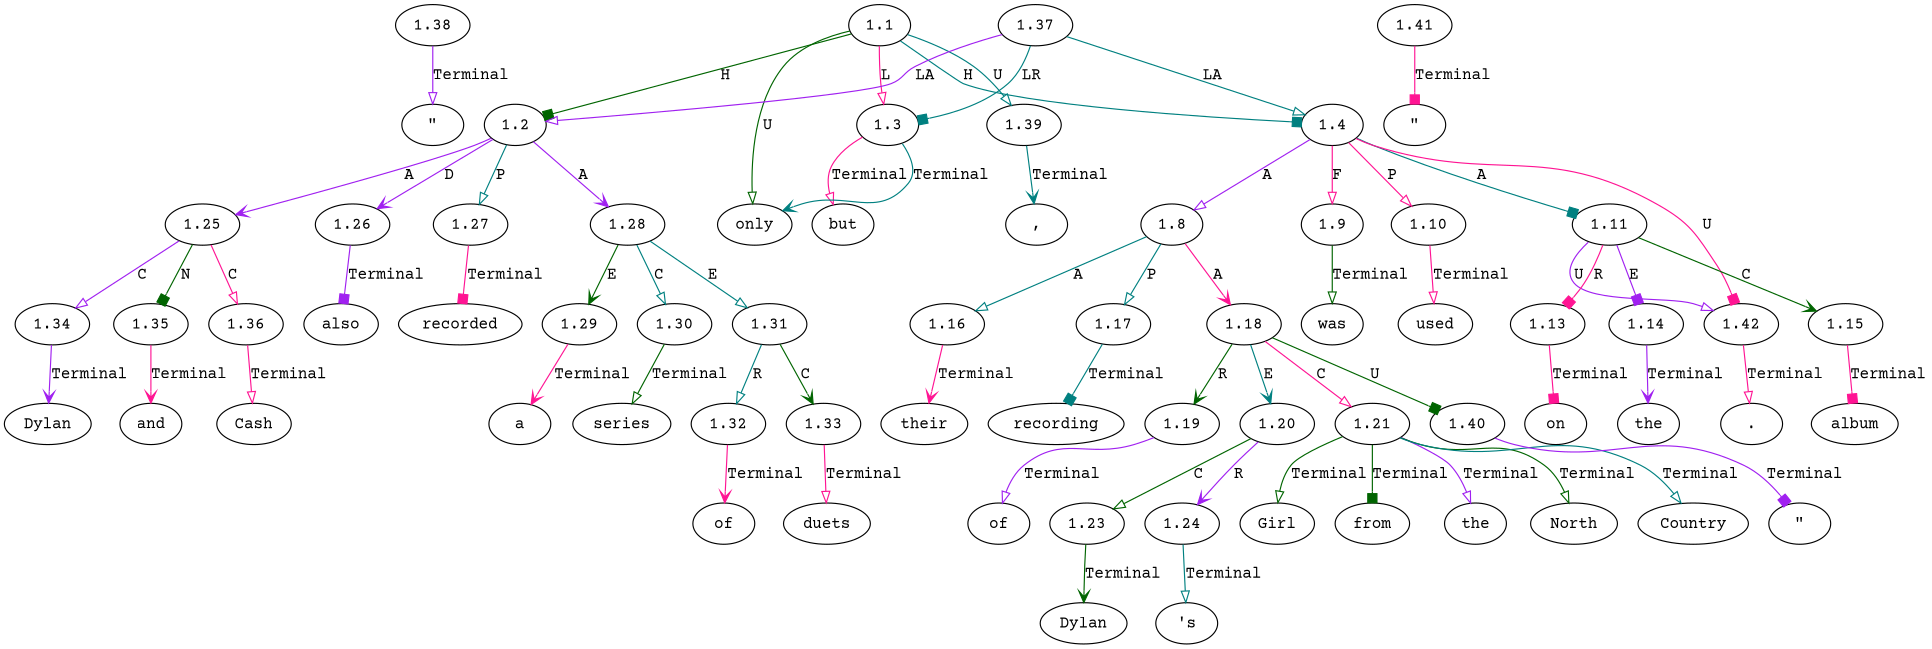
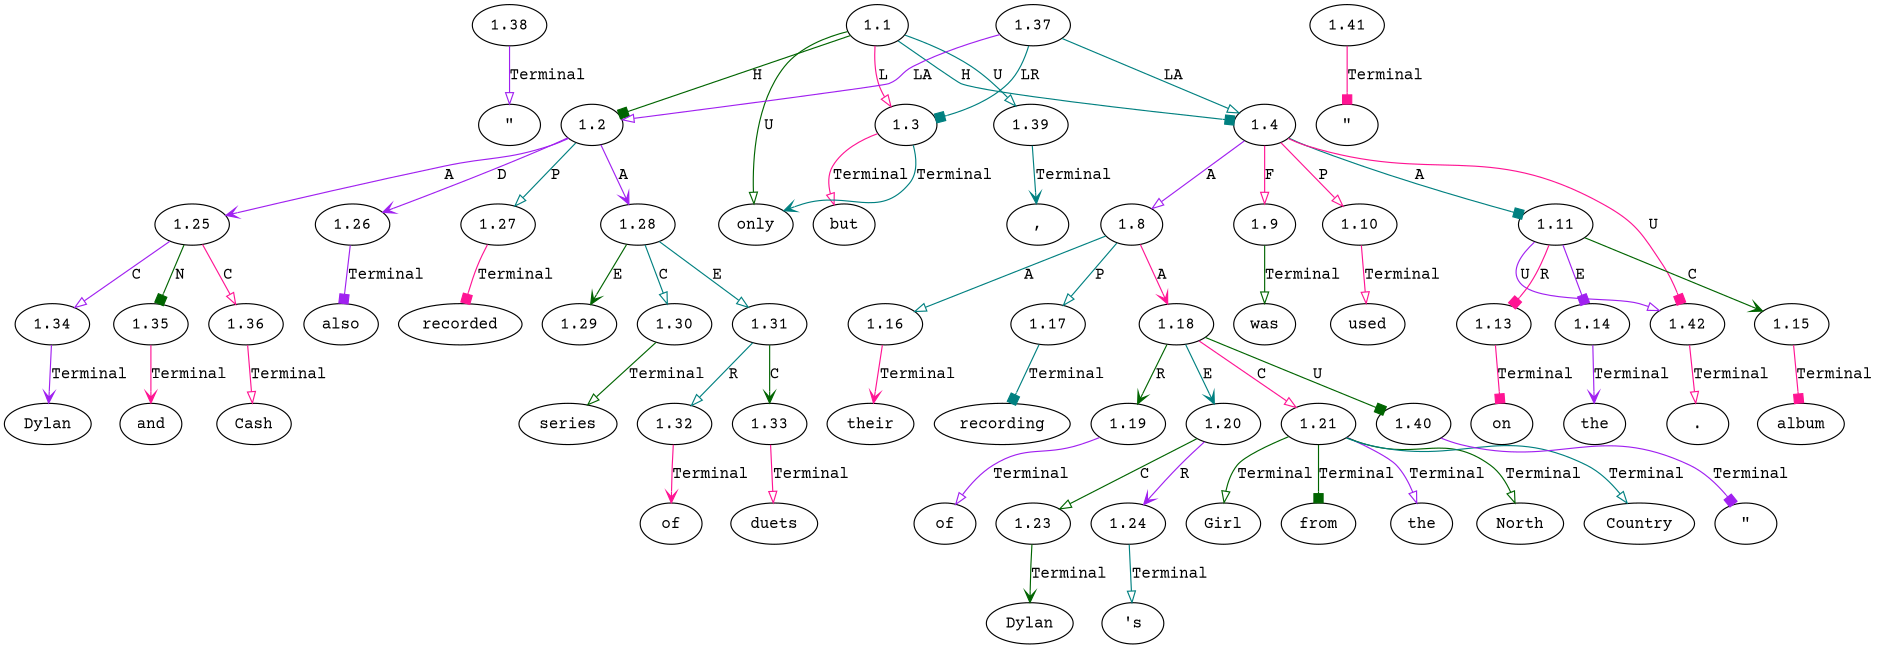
(520, 424) -> none
